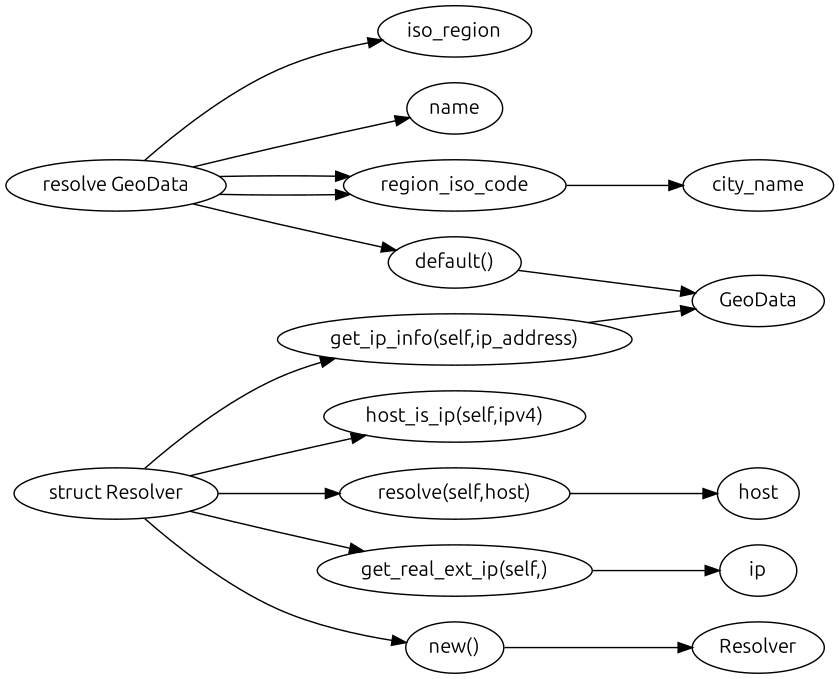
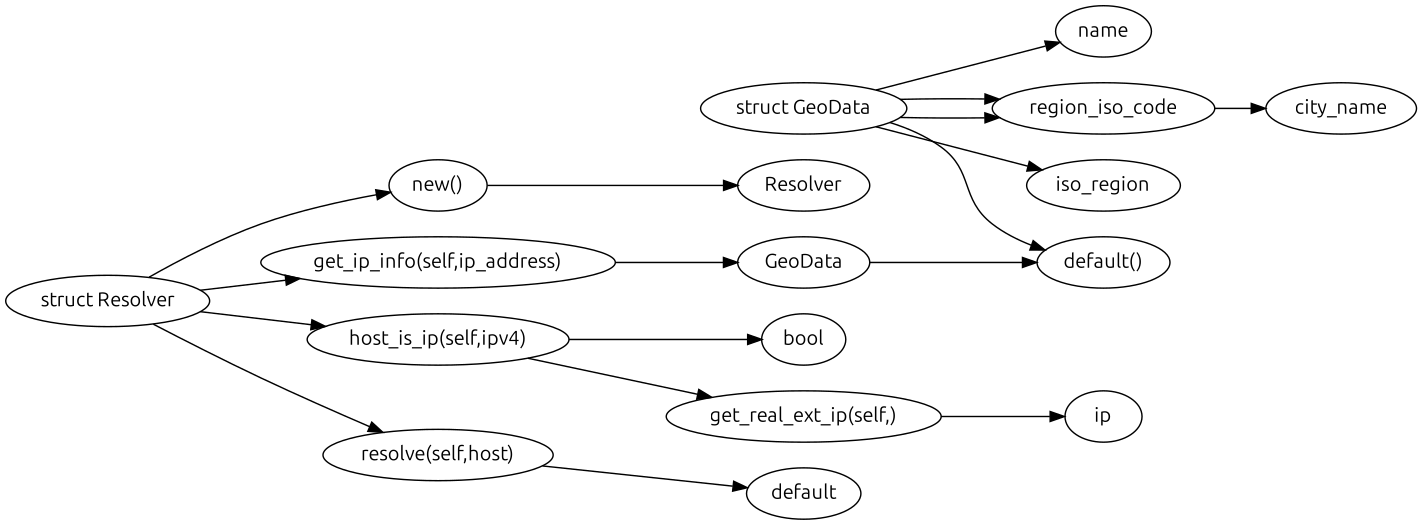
(116, 185) -> (804, 108)
(600, 281) -> (946, 262)
none -> (804, 339)
(758, 494) -> (804, 494)
(270, 530) -> (613, 376)
